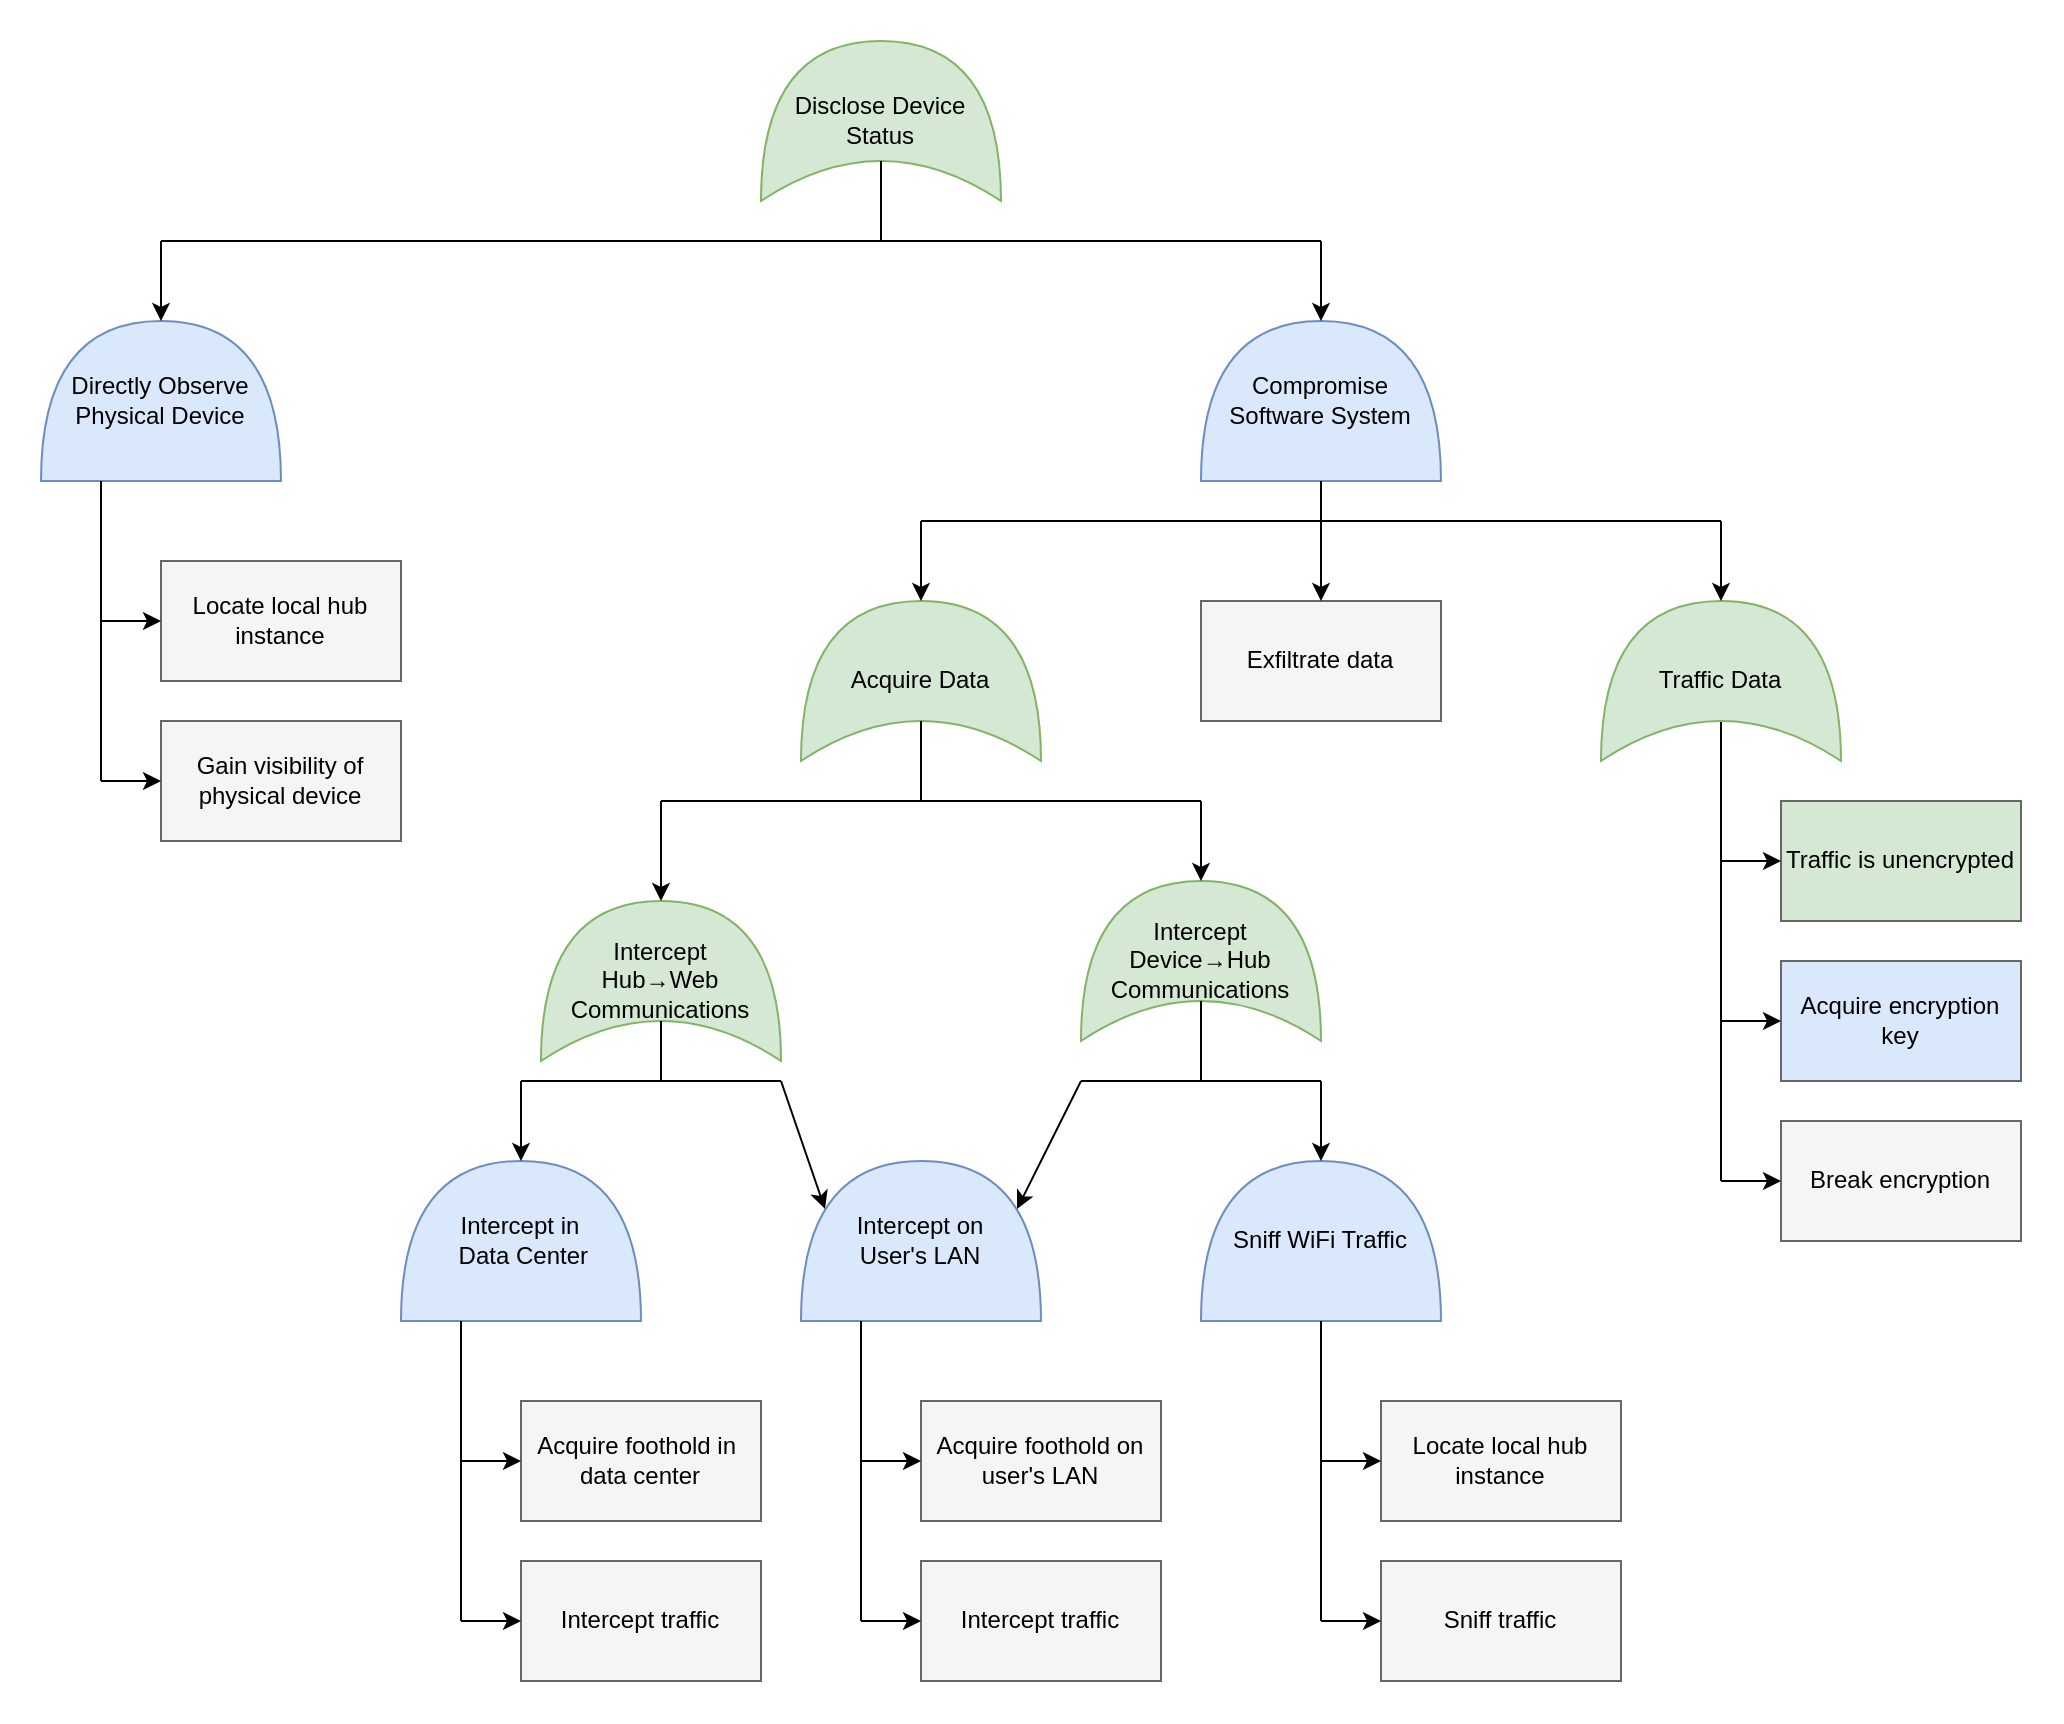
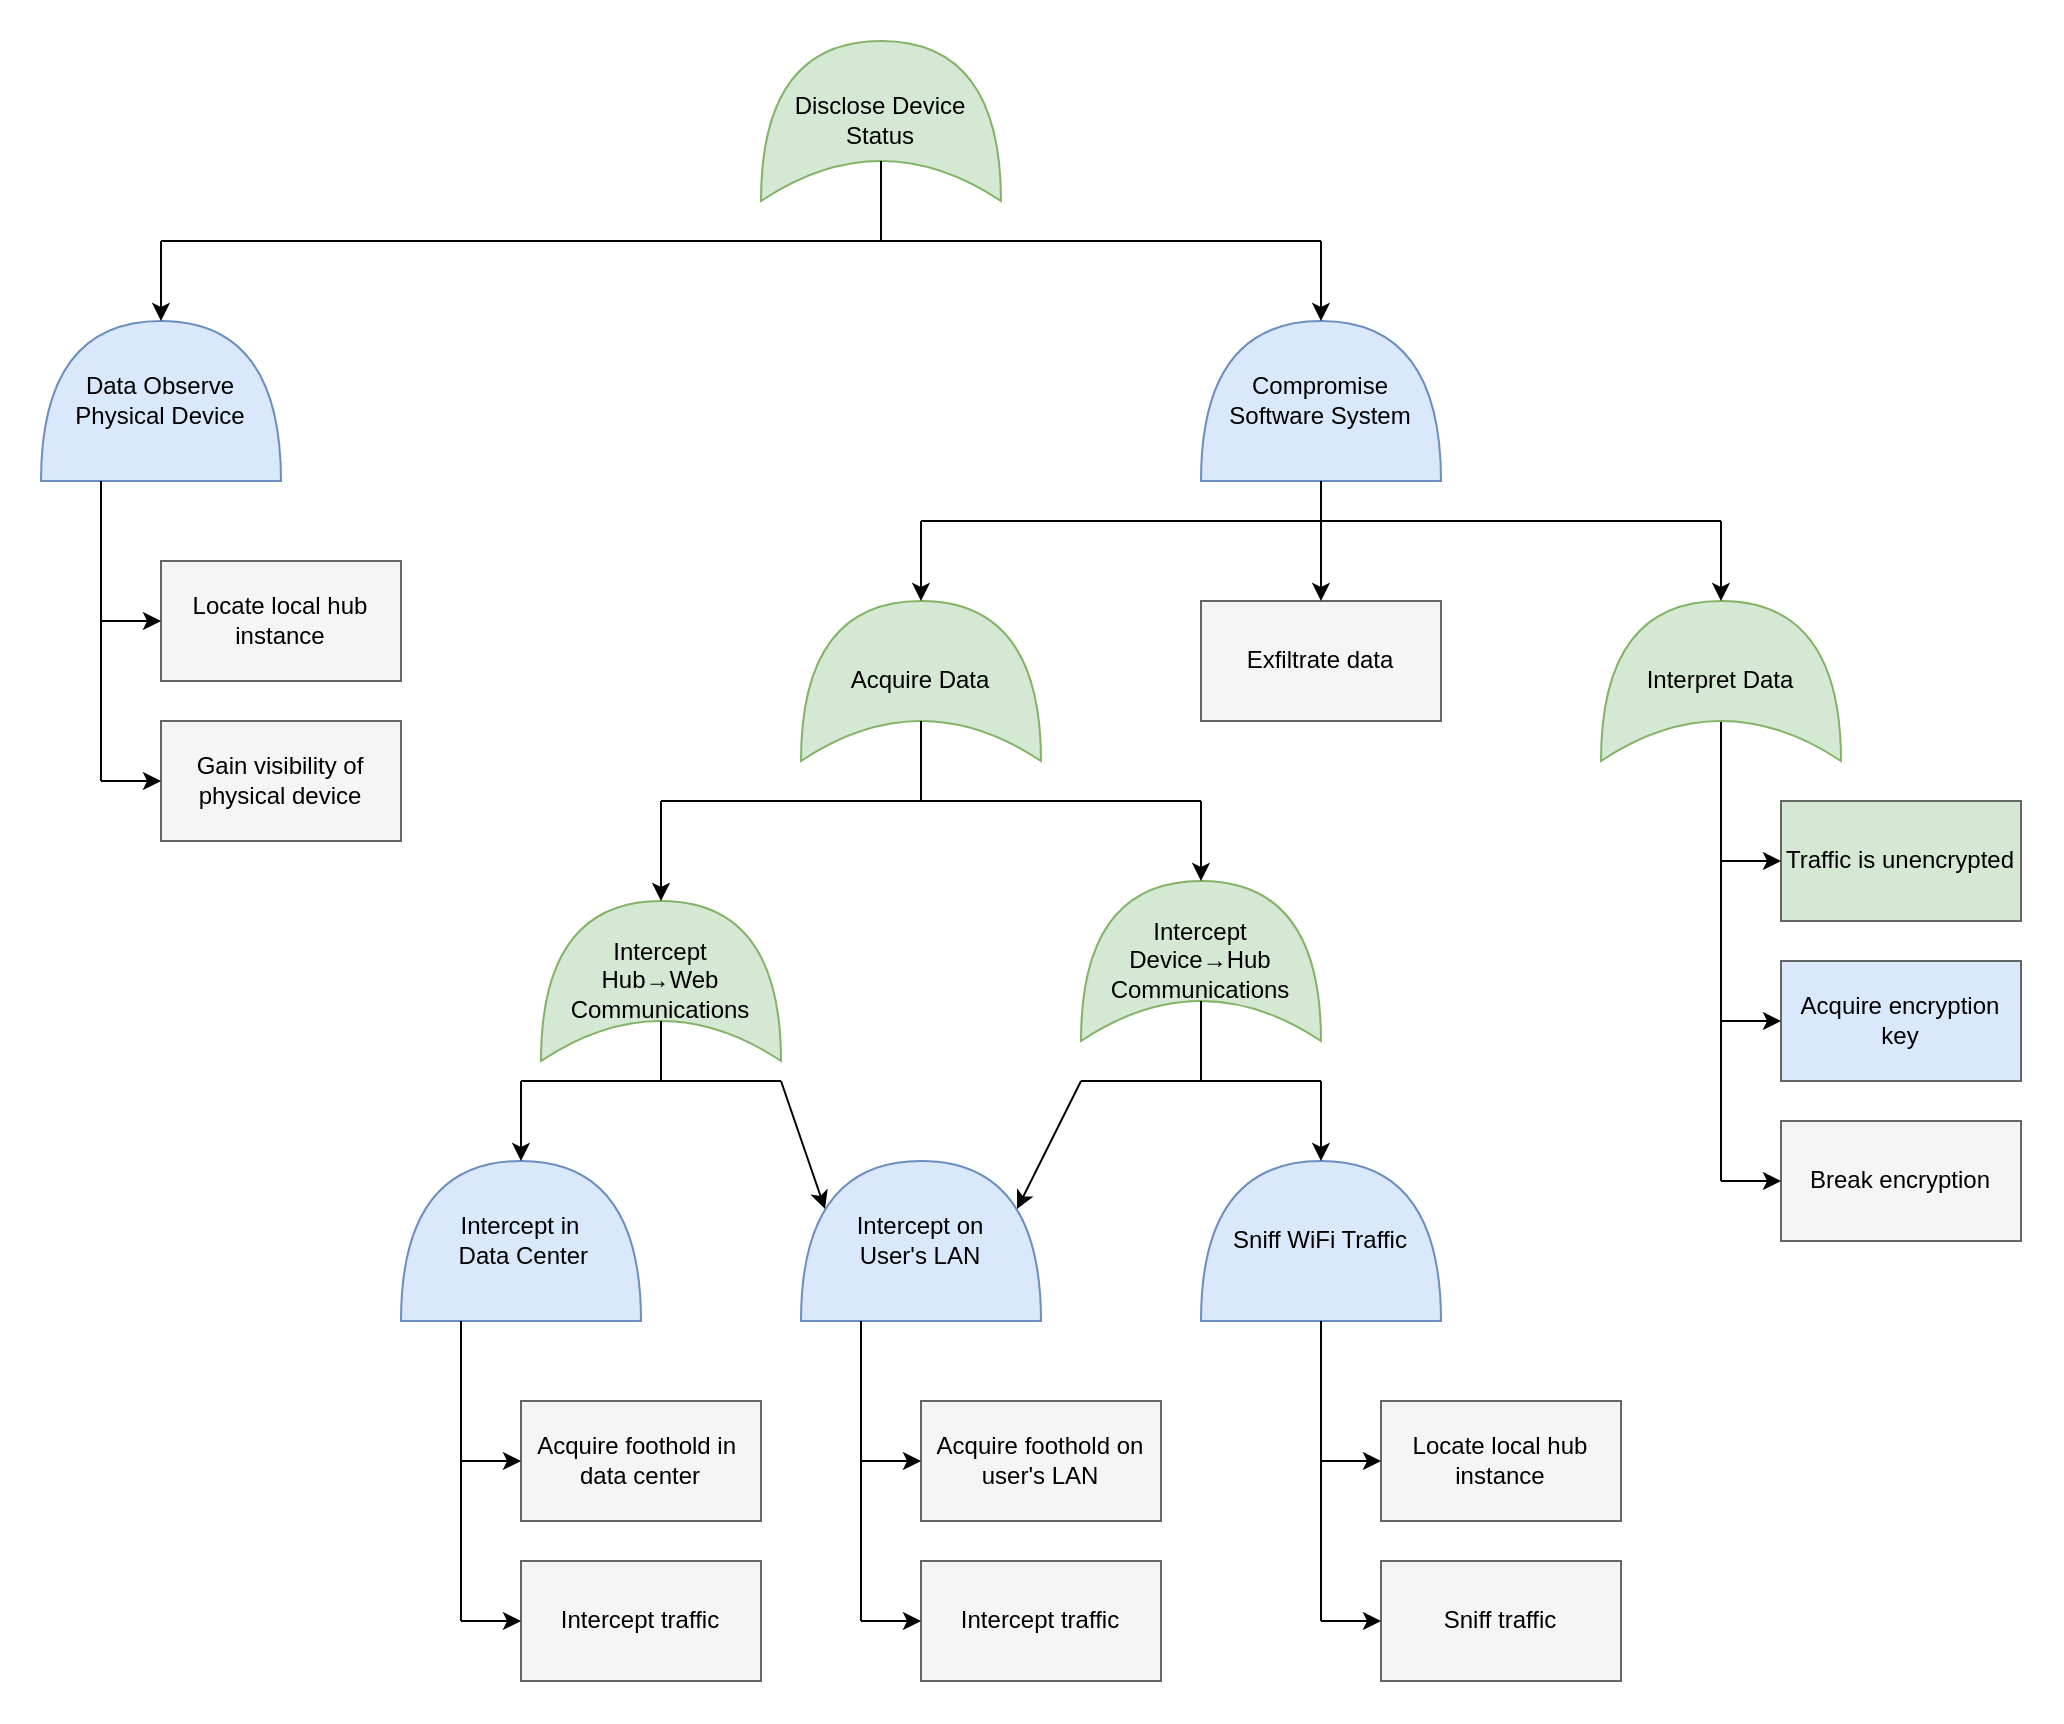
(161, 401) -> (161, 401)
(1721, 681) -> (1721, 681)
